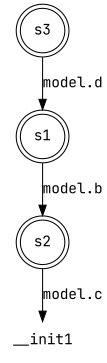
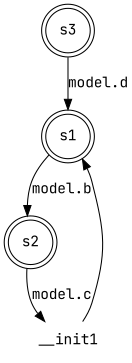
none -> (103, 246)
